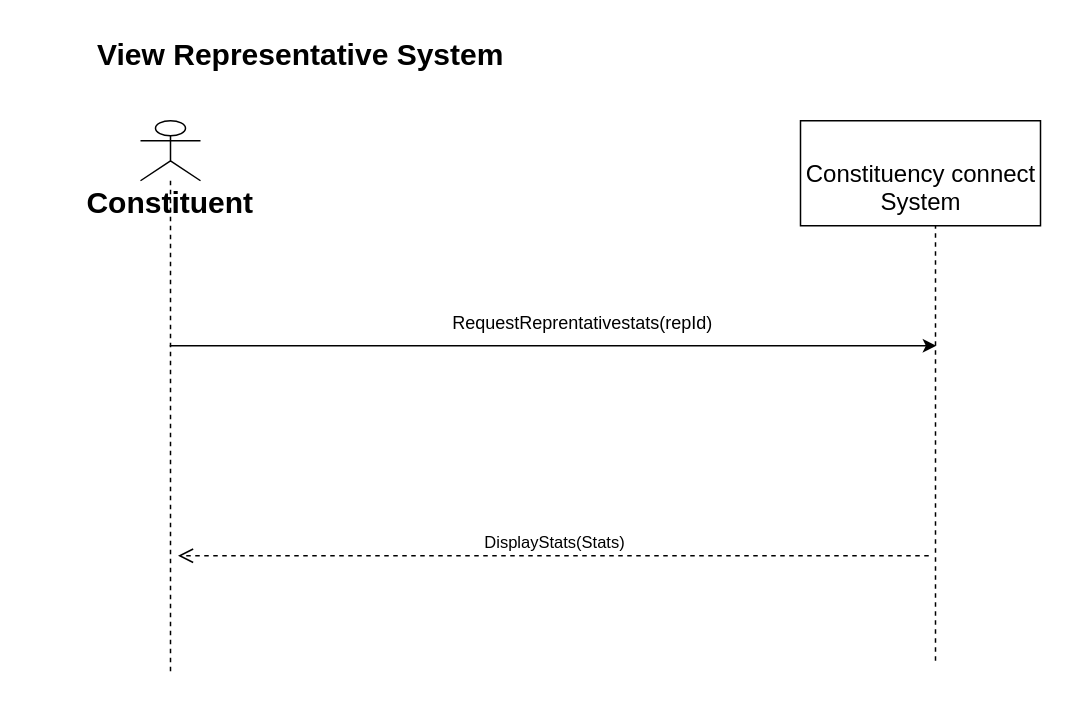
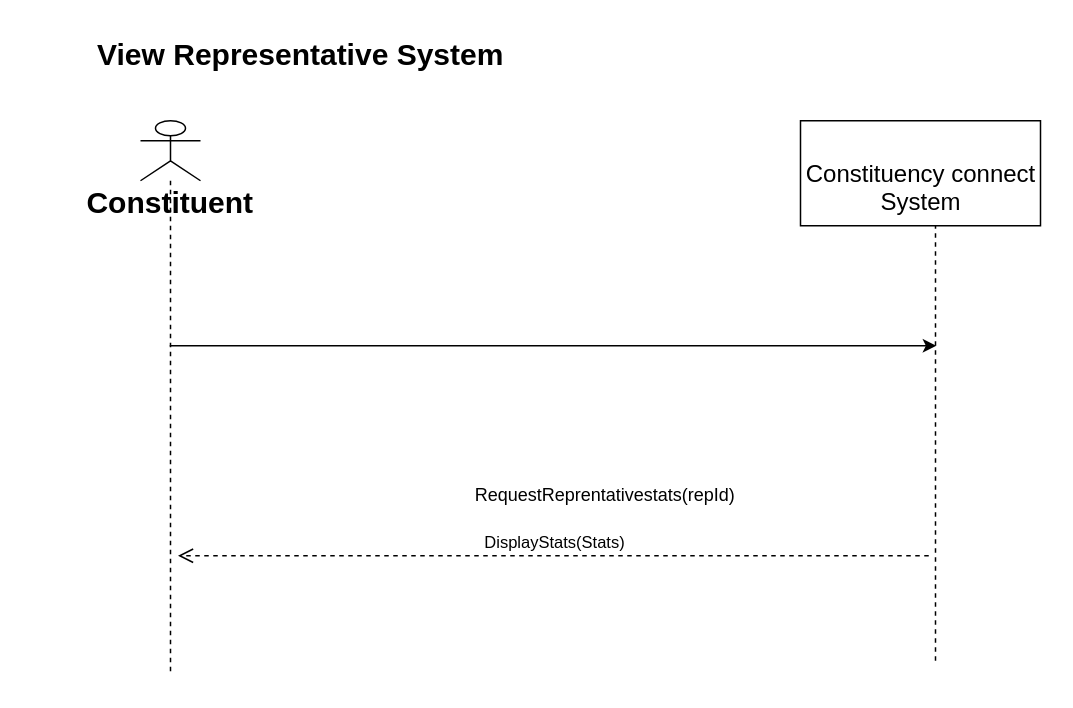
(583, 323) -> (605, 496)
